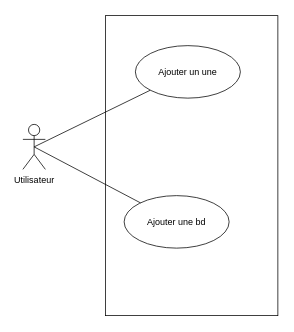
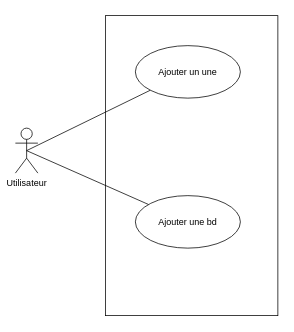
(34, 147) -> (27, 150)
(177, 222) -> (188, 222)
